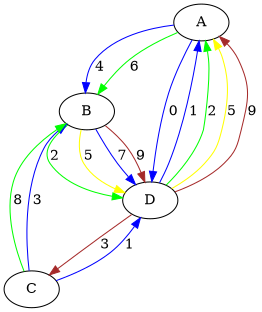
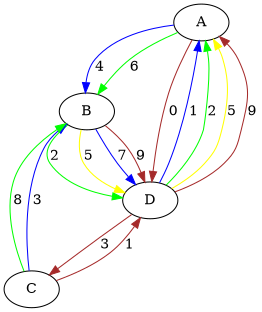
(166, 104) -> (166, 104)
(100, 260) -> (100, 260)
